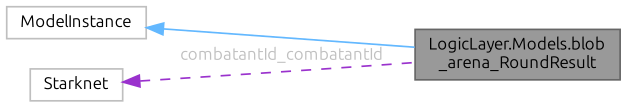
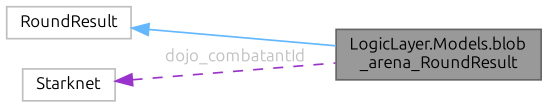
(76, 23) -> (69, 23)
(281, 55) -> (234, 57)
